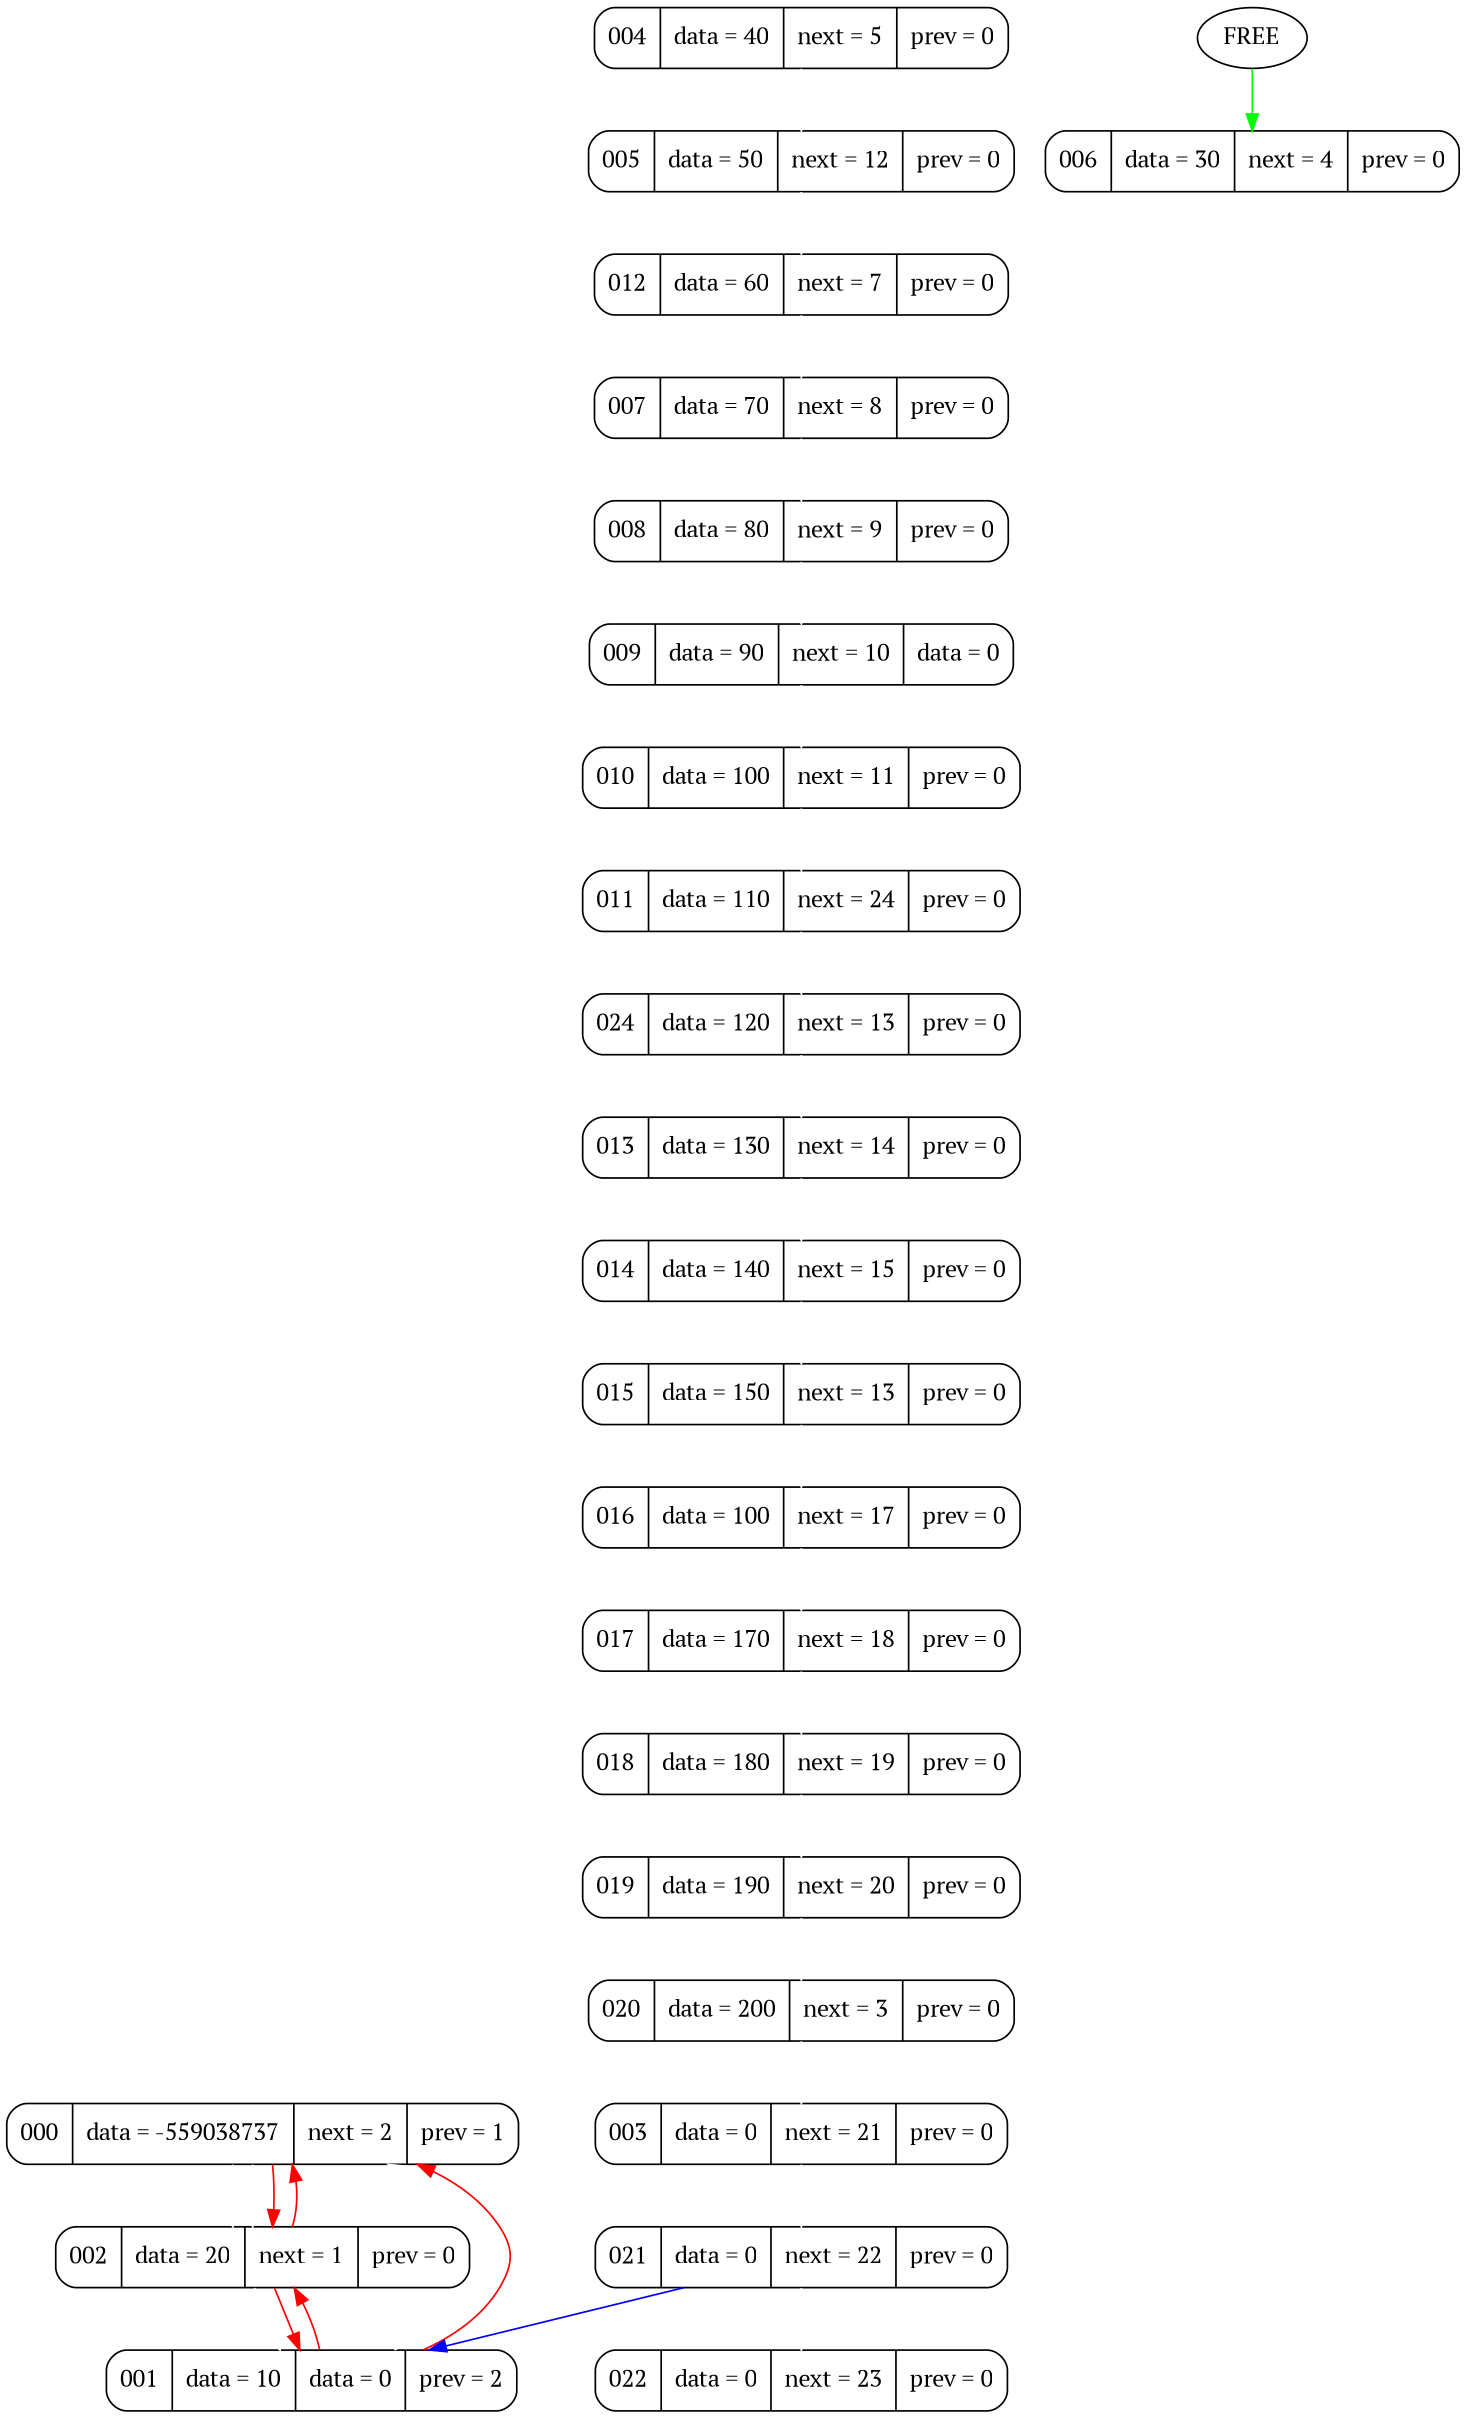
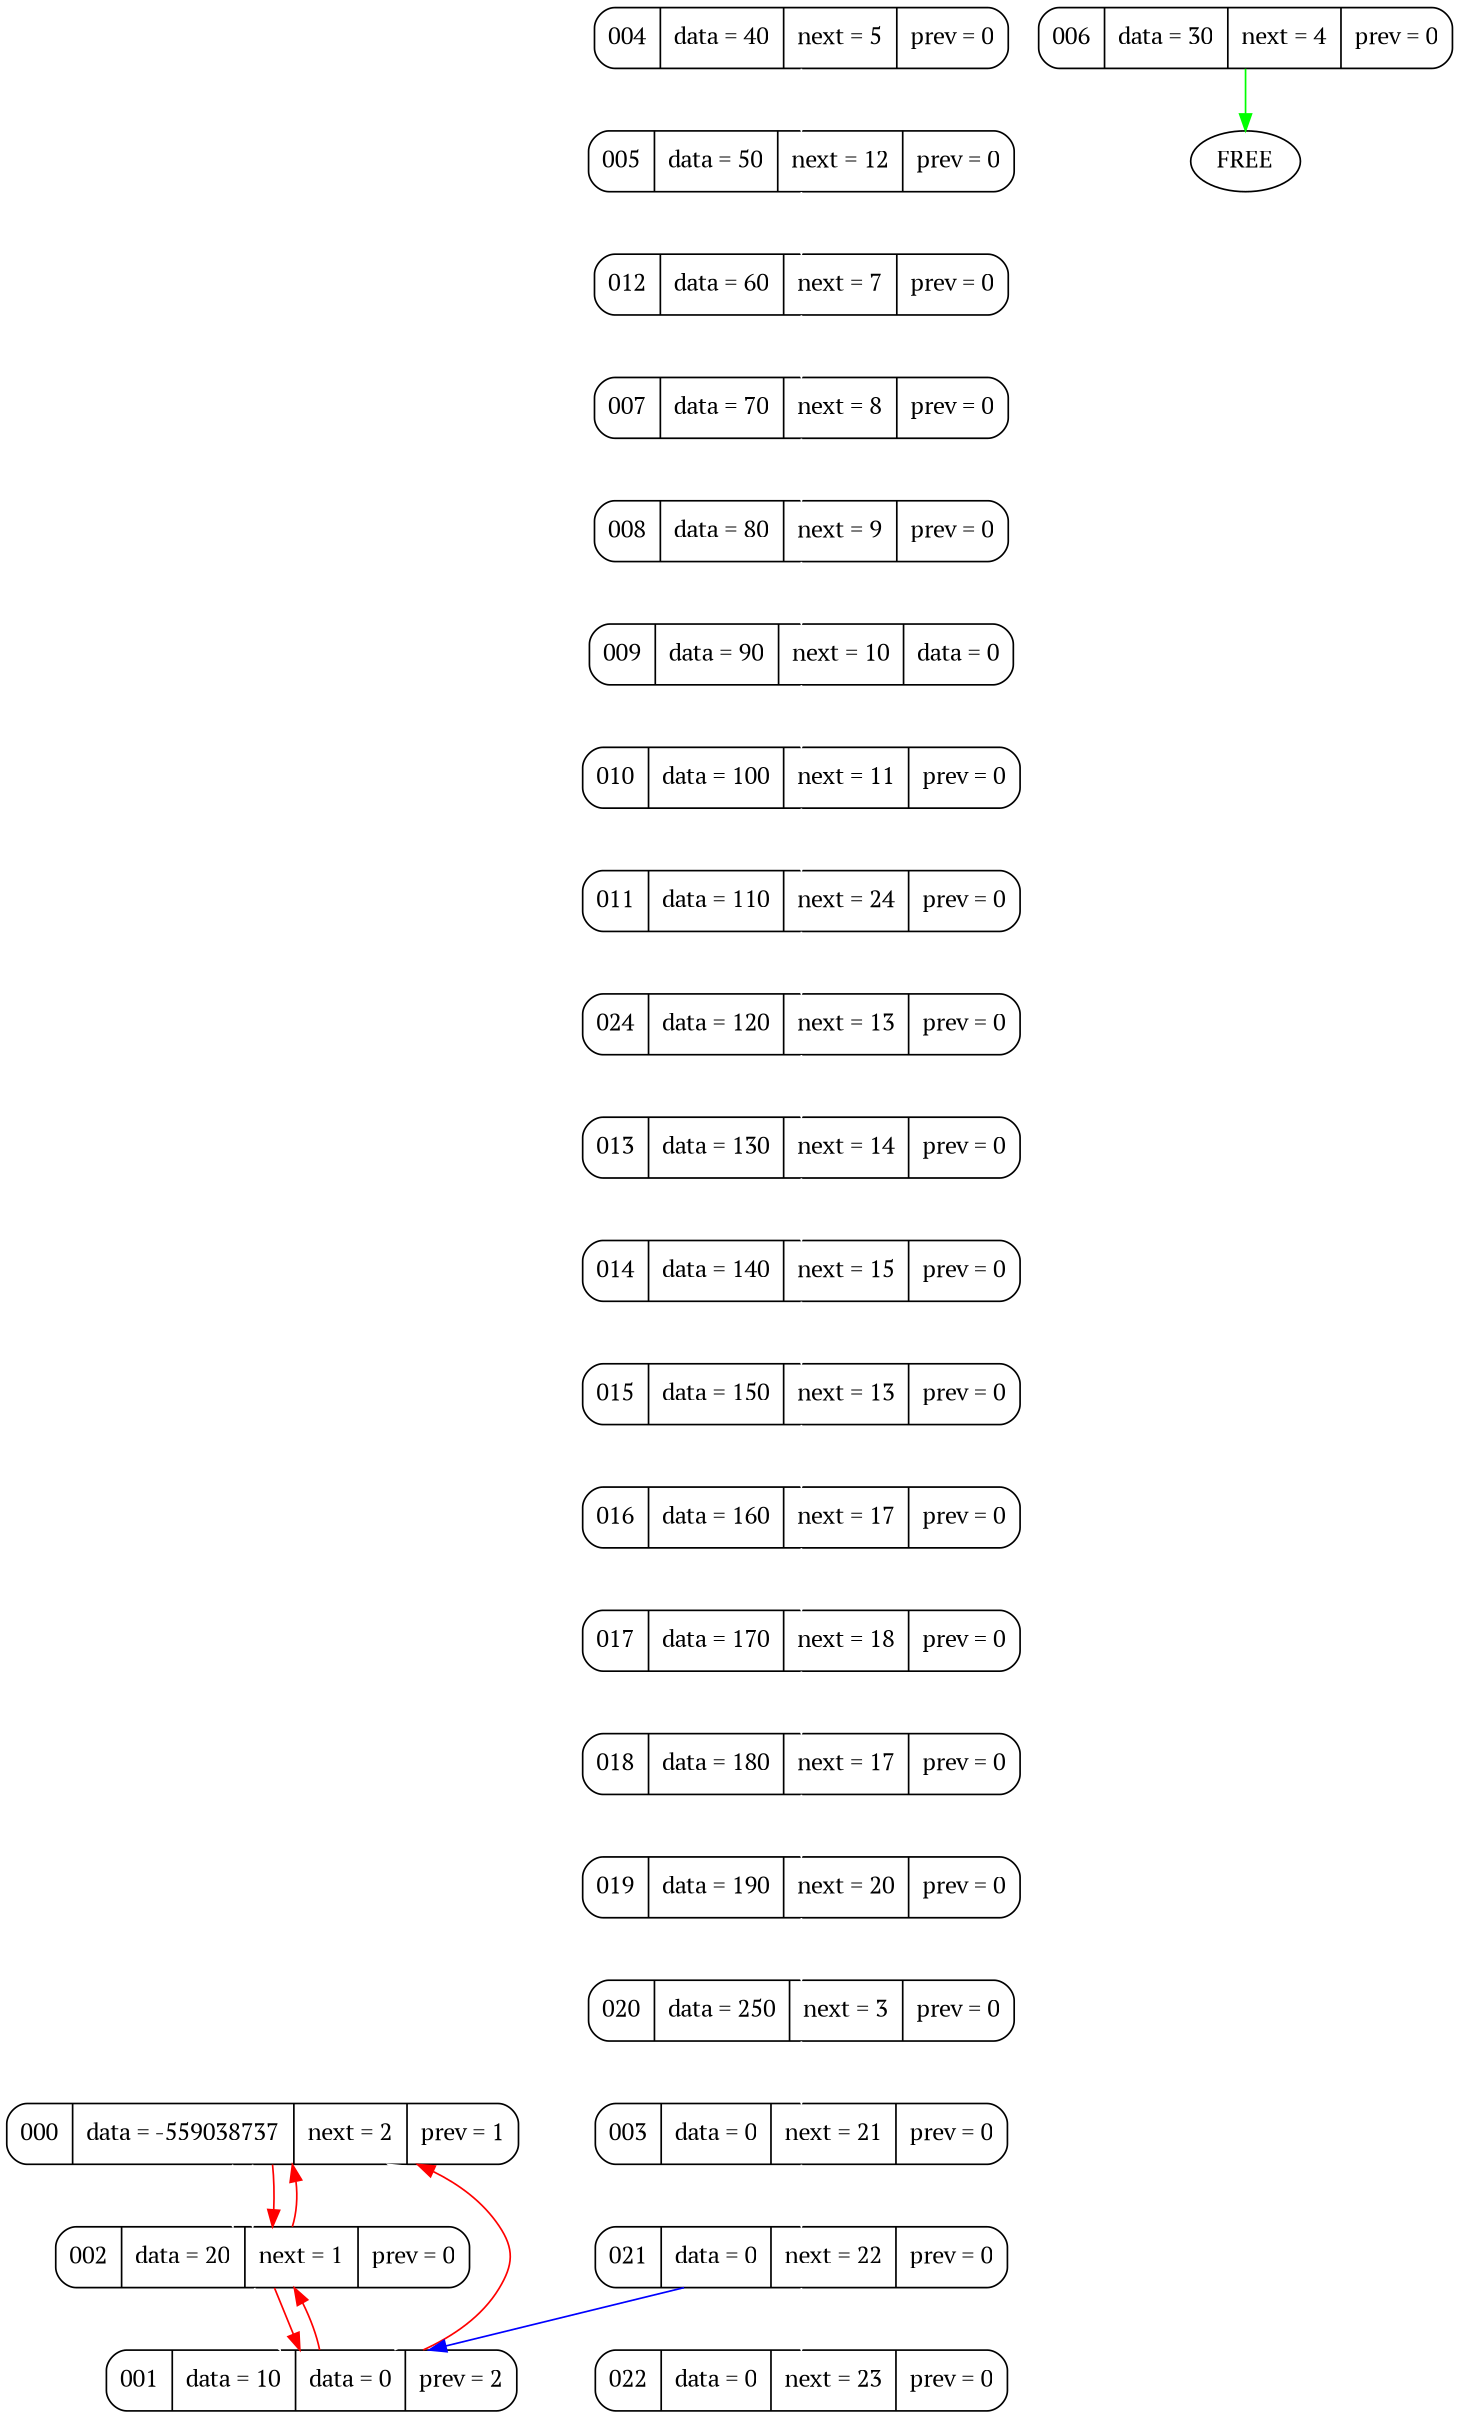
(1252, 91) -> (1246, 91)
(716, 1517) -> (716, 1517)
(846, 1763) -> (846, 1763)
(722, 2010) -> (722, 2010)
